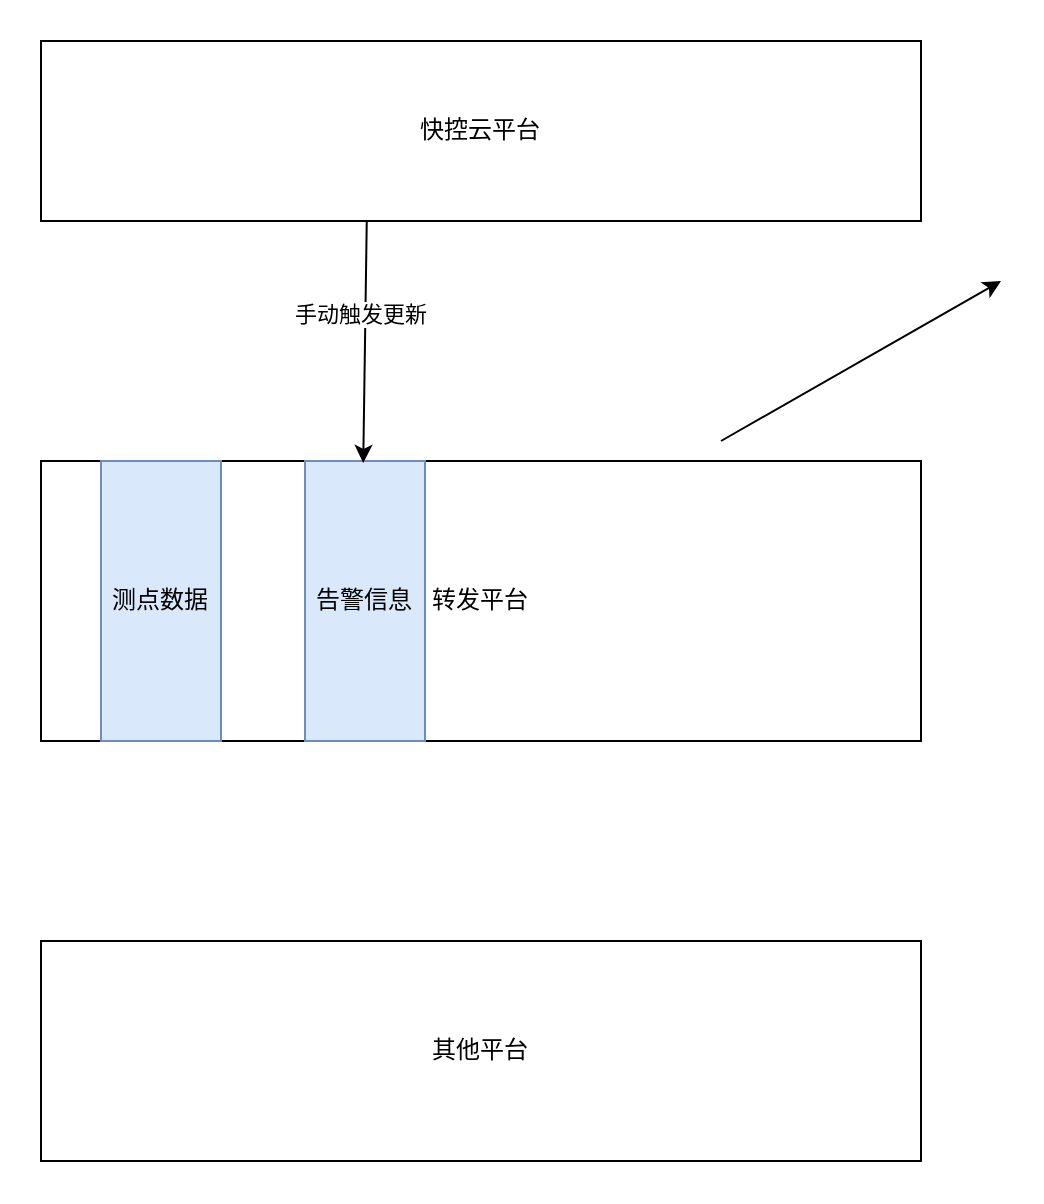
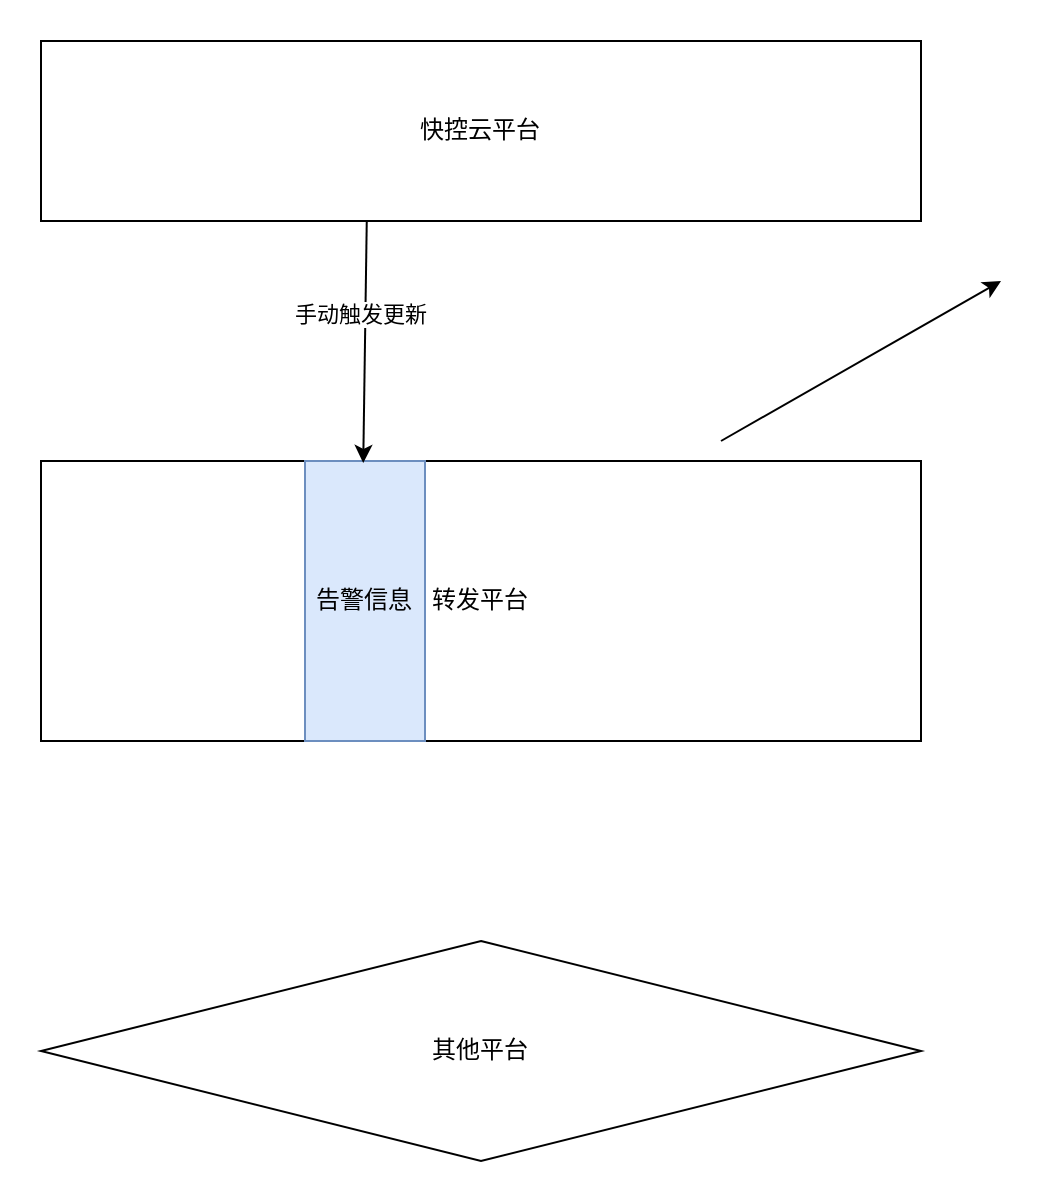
(161, 601) -> none
(481, 1051) -> (481, 1051)
